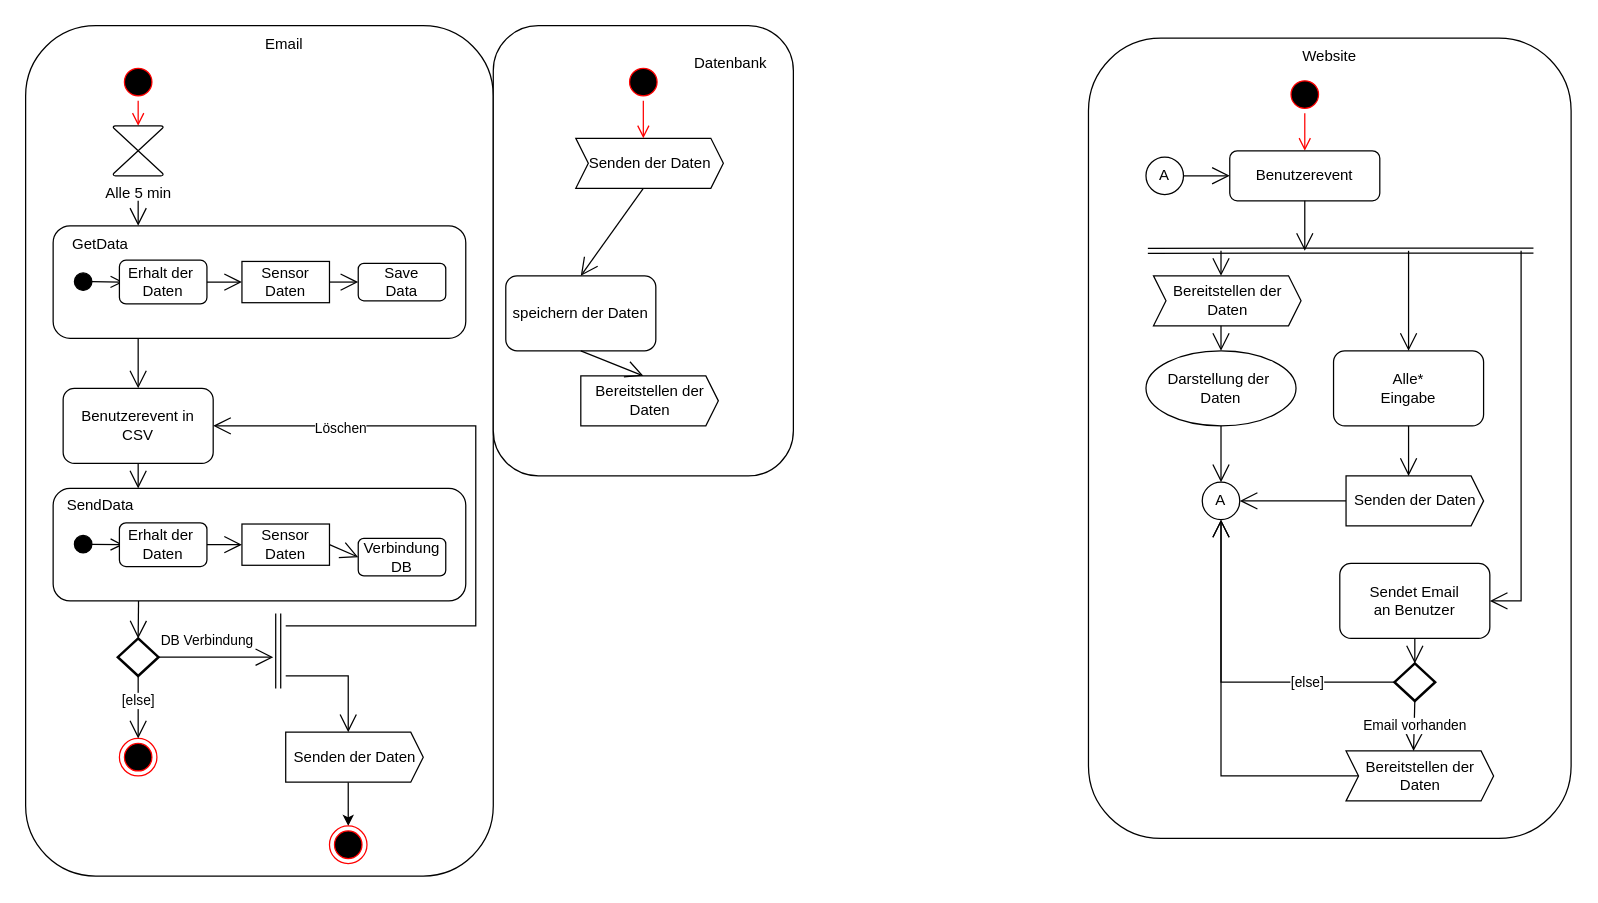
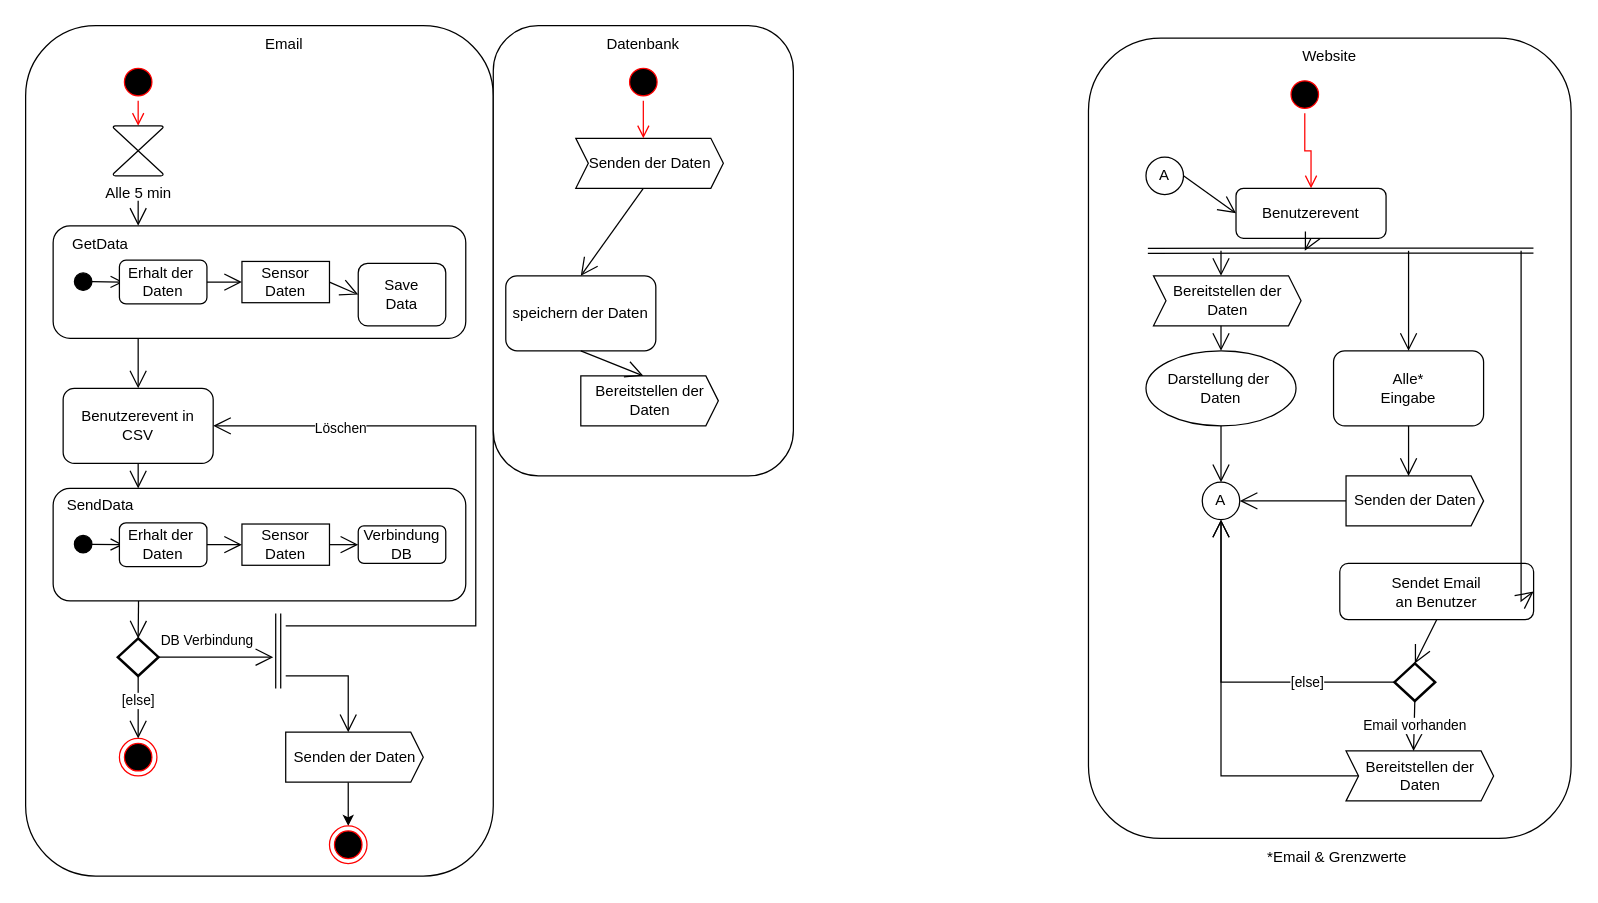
(731, 63) -> (643, 44)
(1304, 176) -> (1311, 213)
(402, 282) -> (402, 294)
(402, 557) -> (402, 544)
(1414, 601) -> (1436, 591)
none -> (1337, 857)
